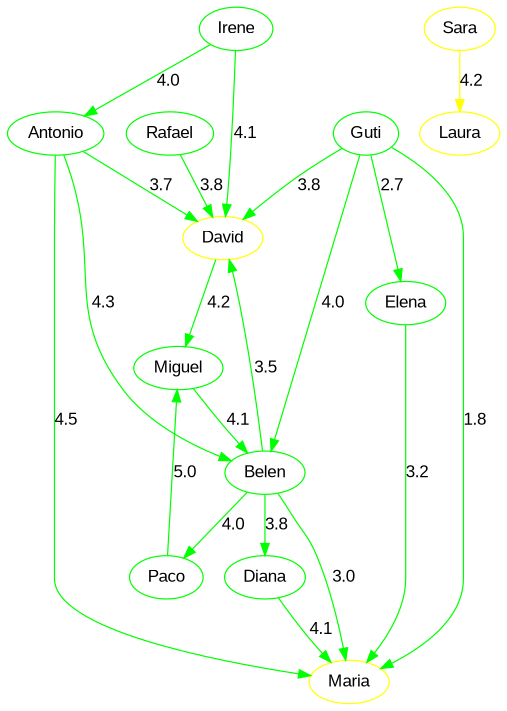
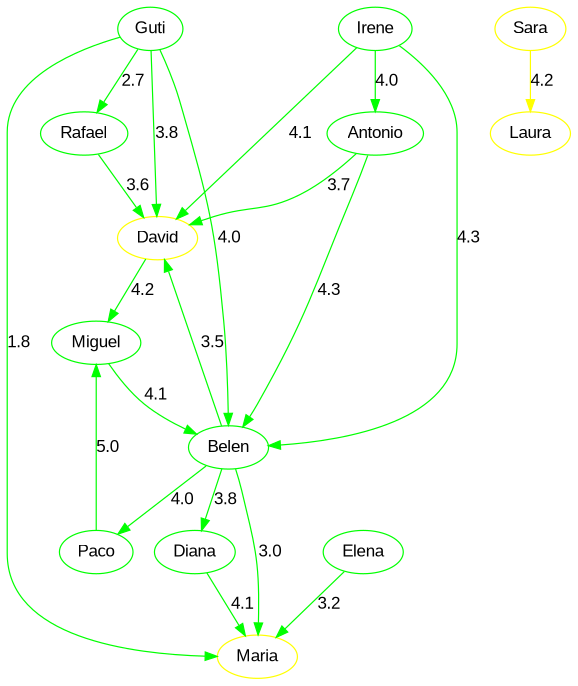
(211, 186) -> (138, 186)
(384, 212) -> (121, 76)
none -> (457, 296)
(54, 503) -> none
